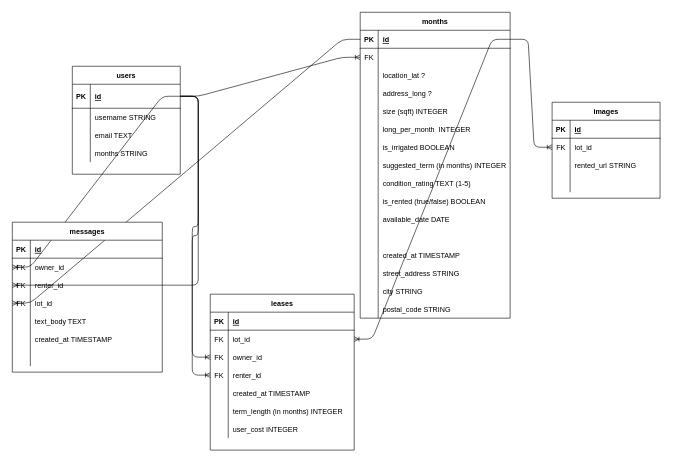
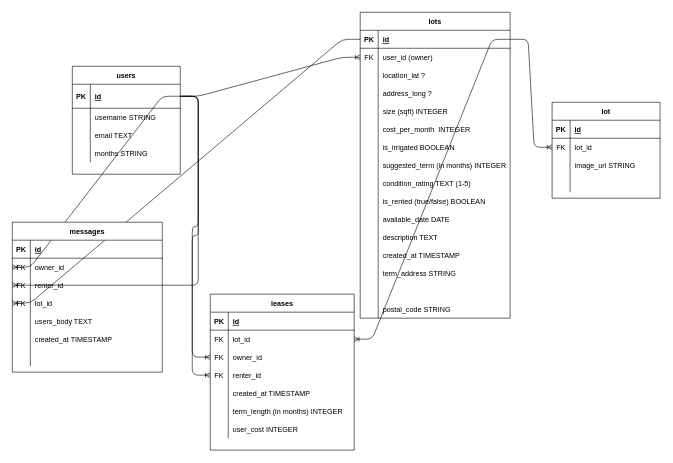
(435, 22) -> (435, 22)
none -> (444, 57)
(606, 112) -> (606, 112)
(427, 130) -> (428, 130)
(607, 166) -> (604, 166)
none -> (444, 237)
(424, 274) -> (420, 274)
(444, 291) -> none
(62, 322) -> (64, 322)
